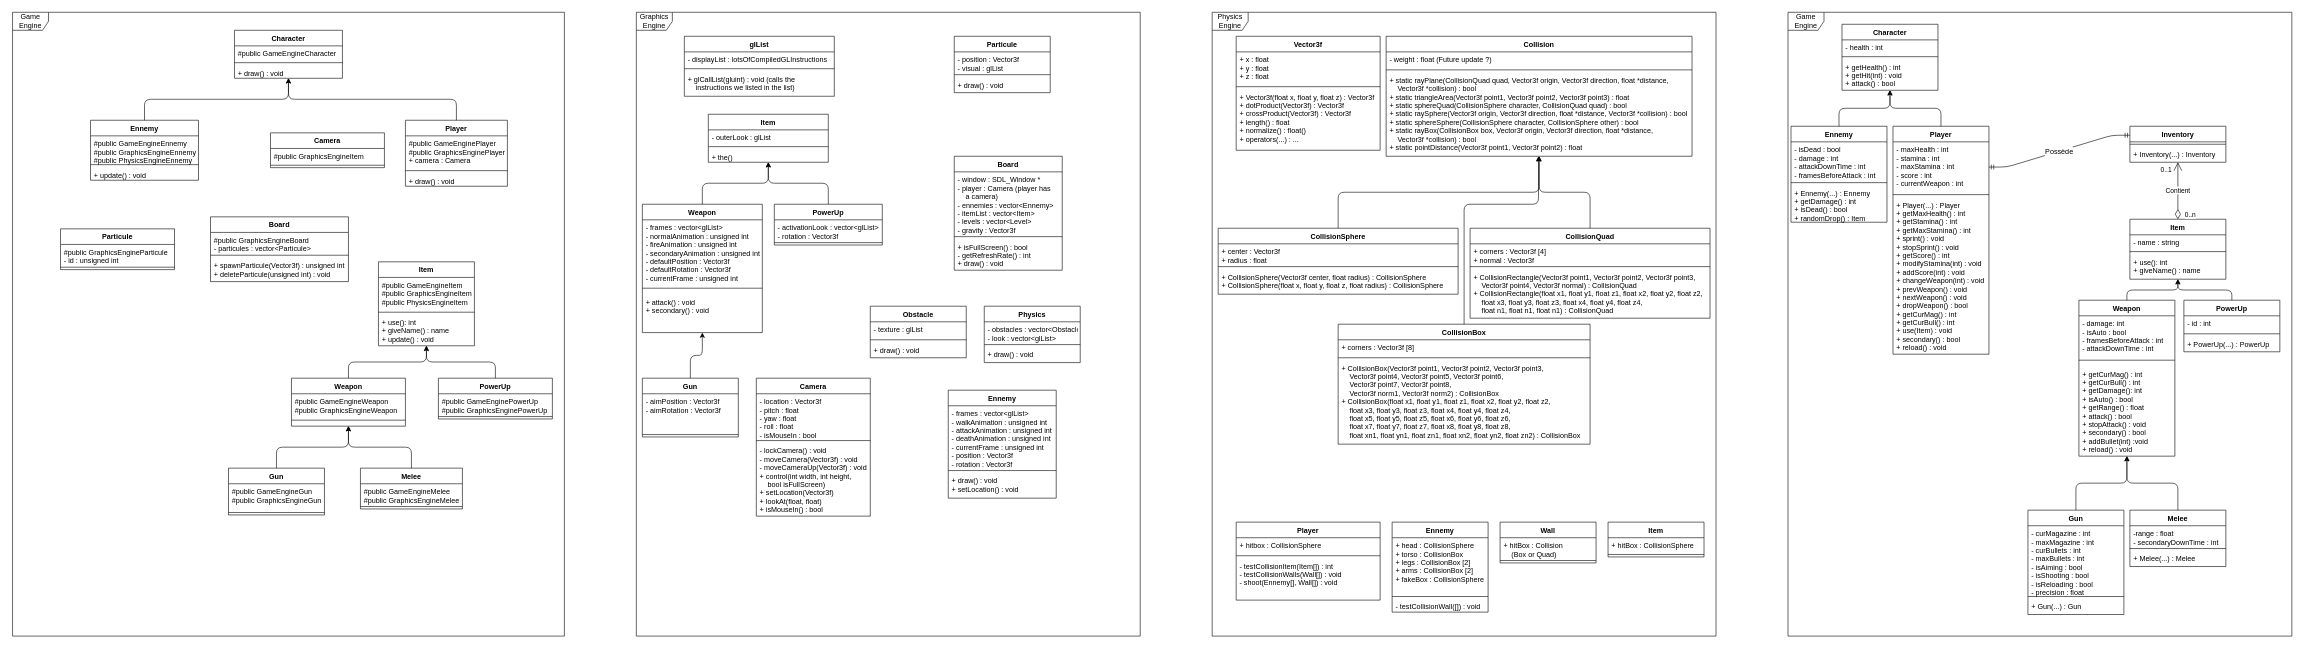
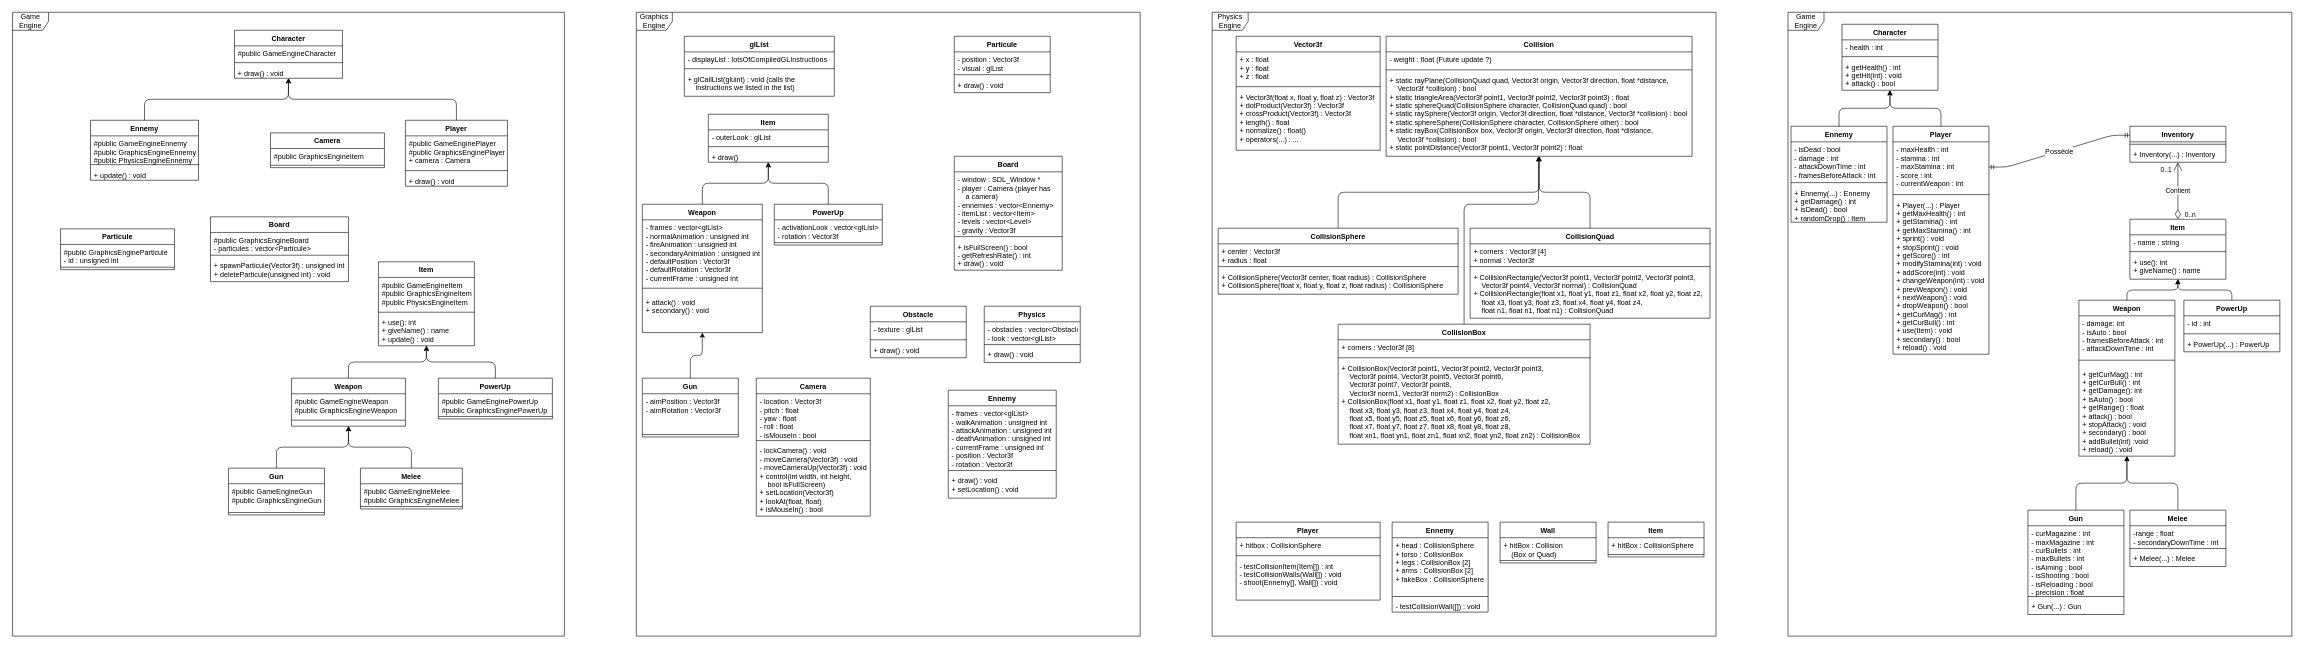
(725, 157) -> (727, 157)
